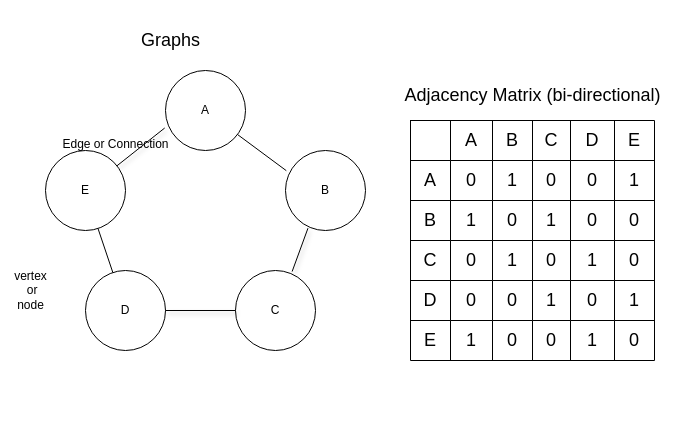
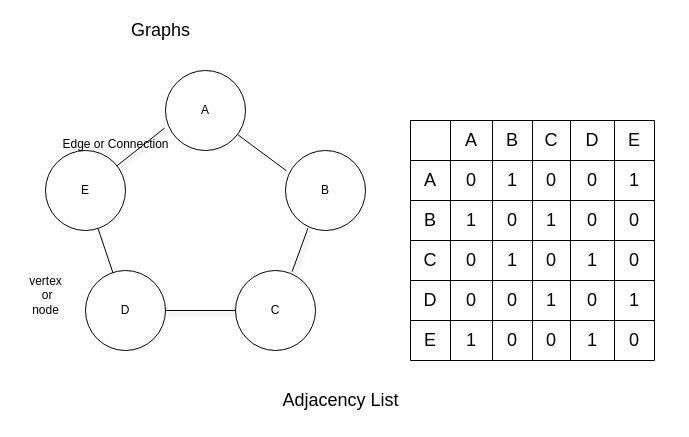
(171, 41) -> (161, 31)
(533, 96) -> none
(31, 291) -> (46, 296)
none -> (341, 401)
